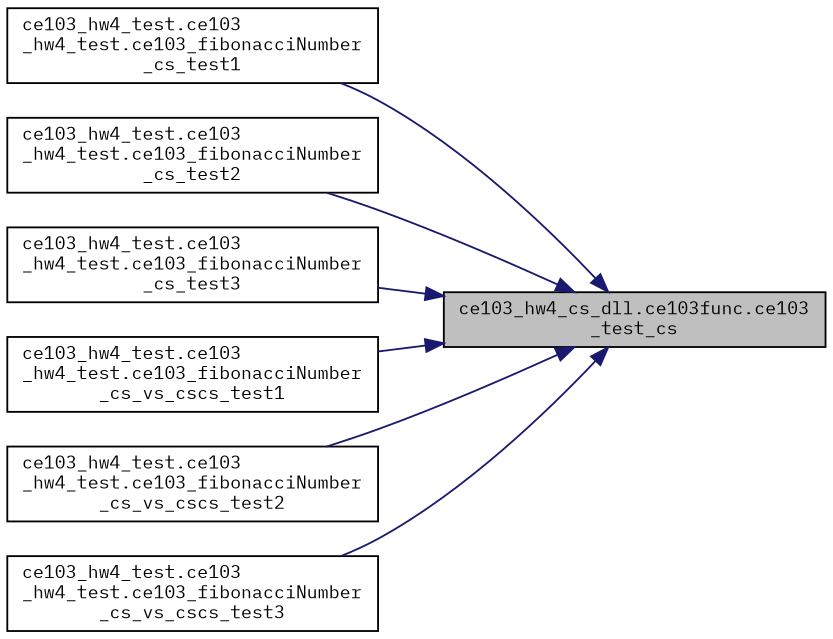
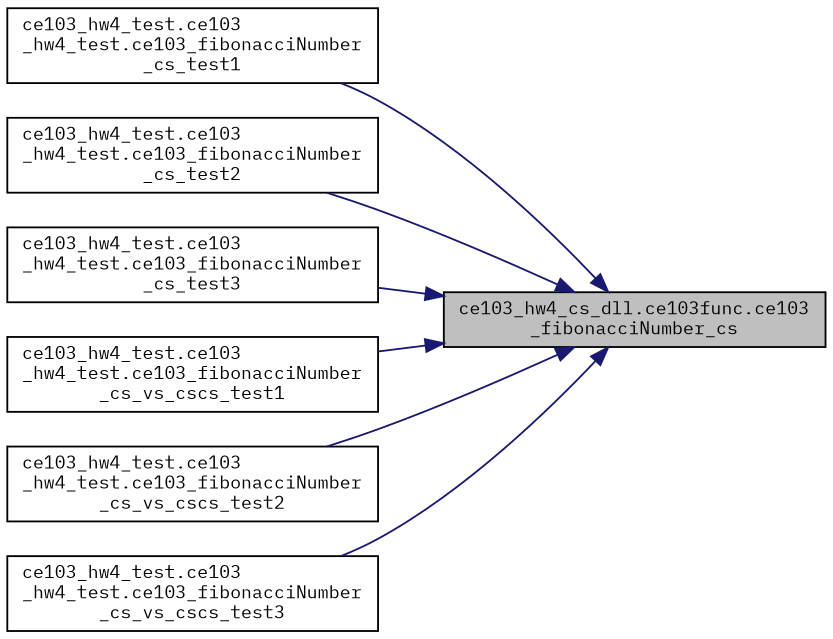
(635, 320) -> (635, 320)
